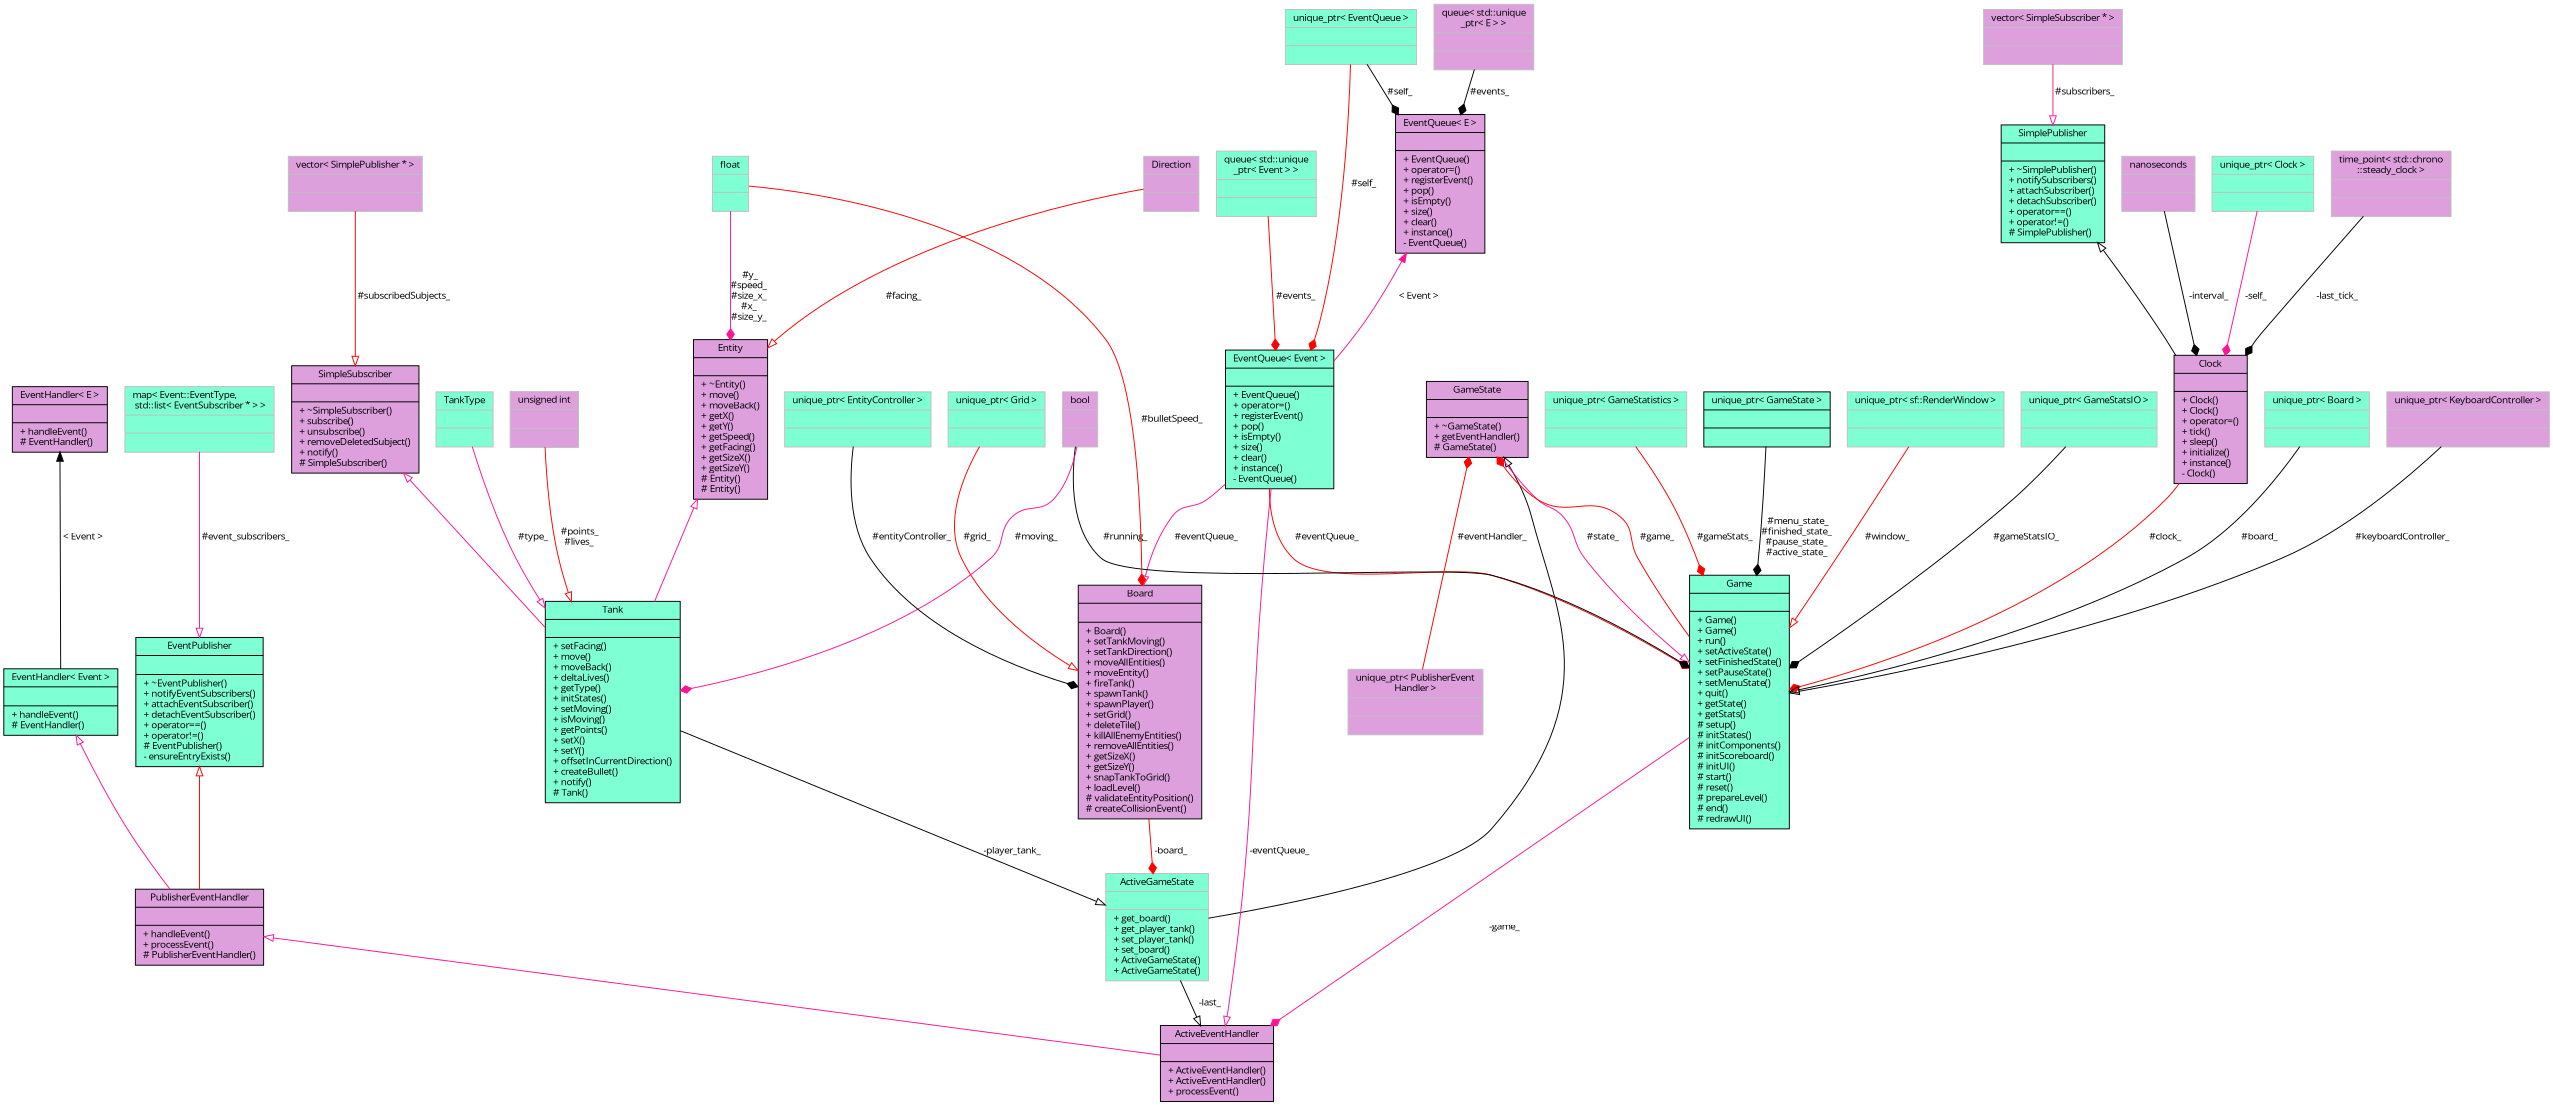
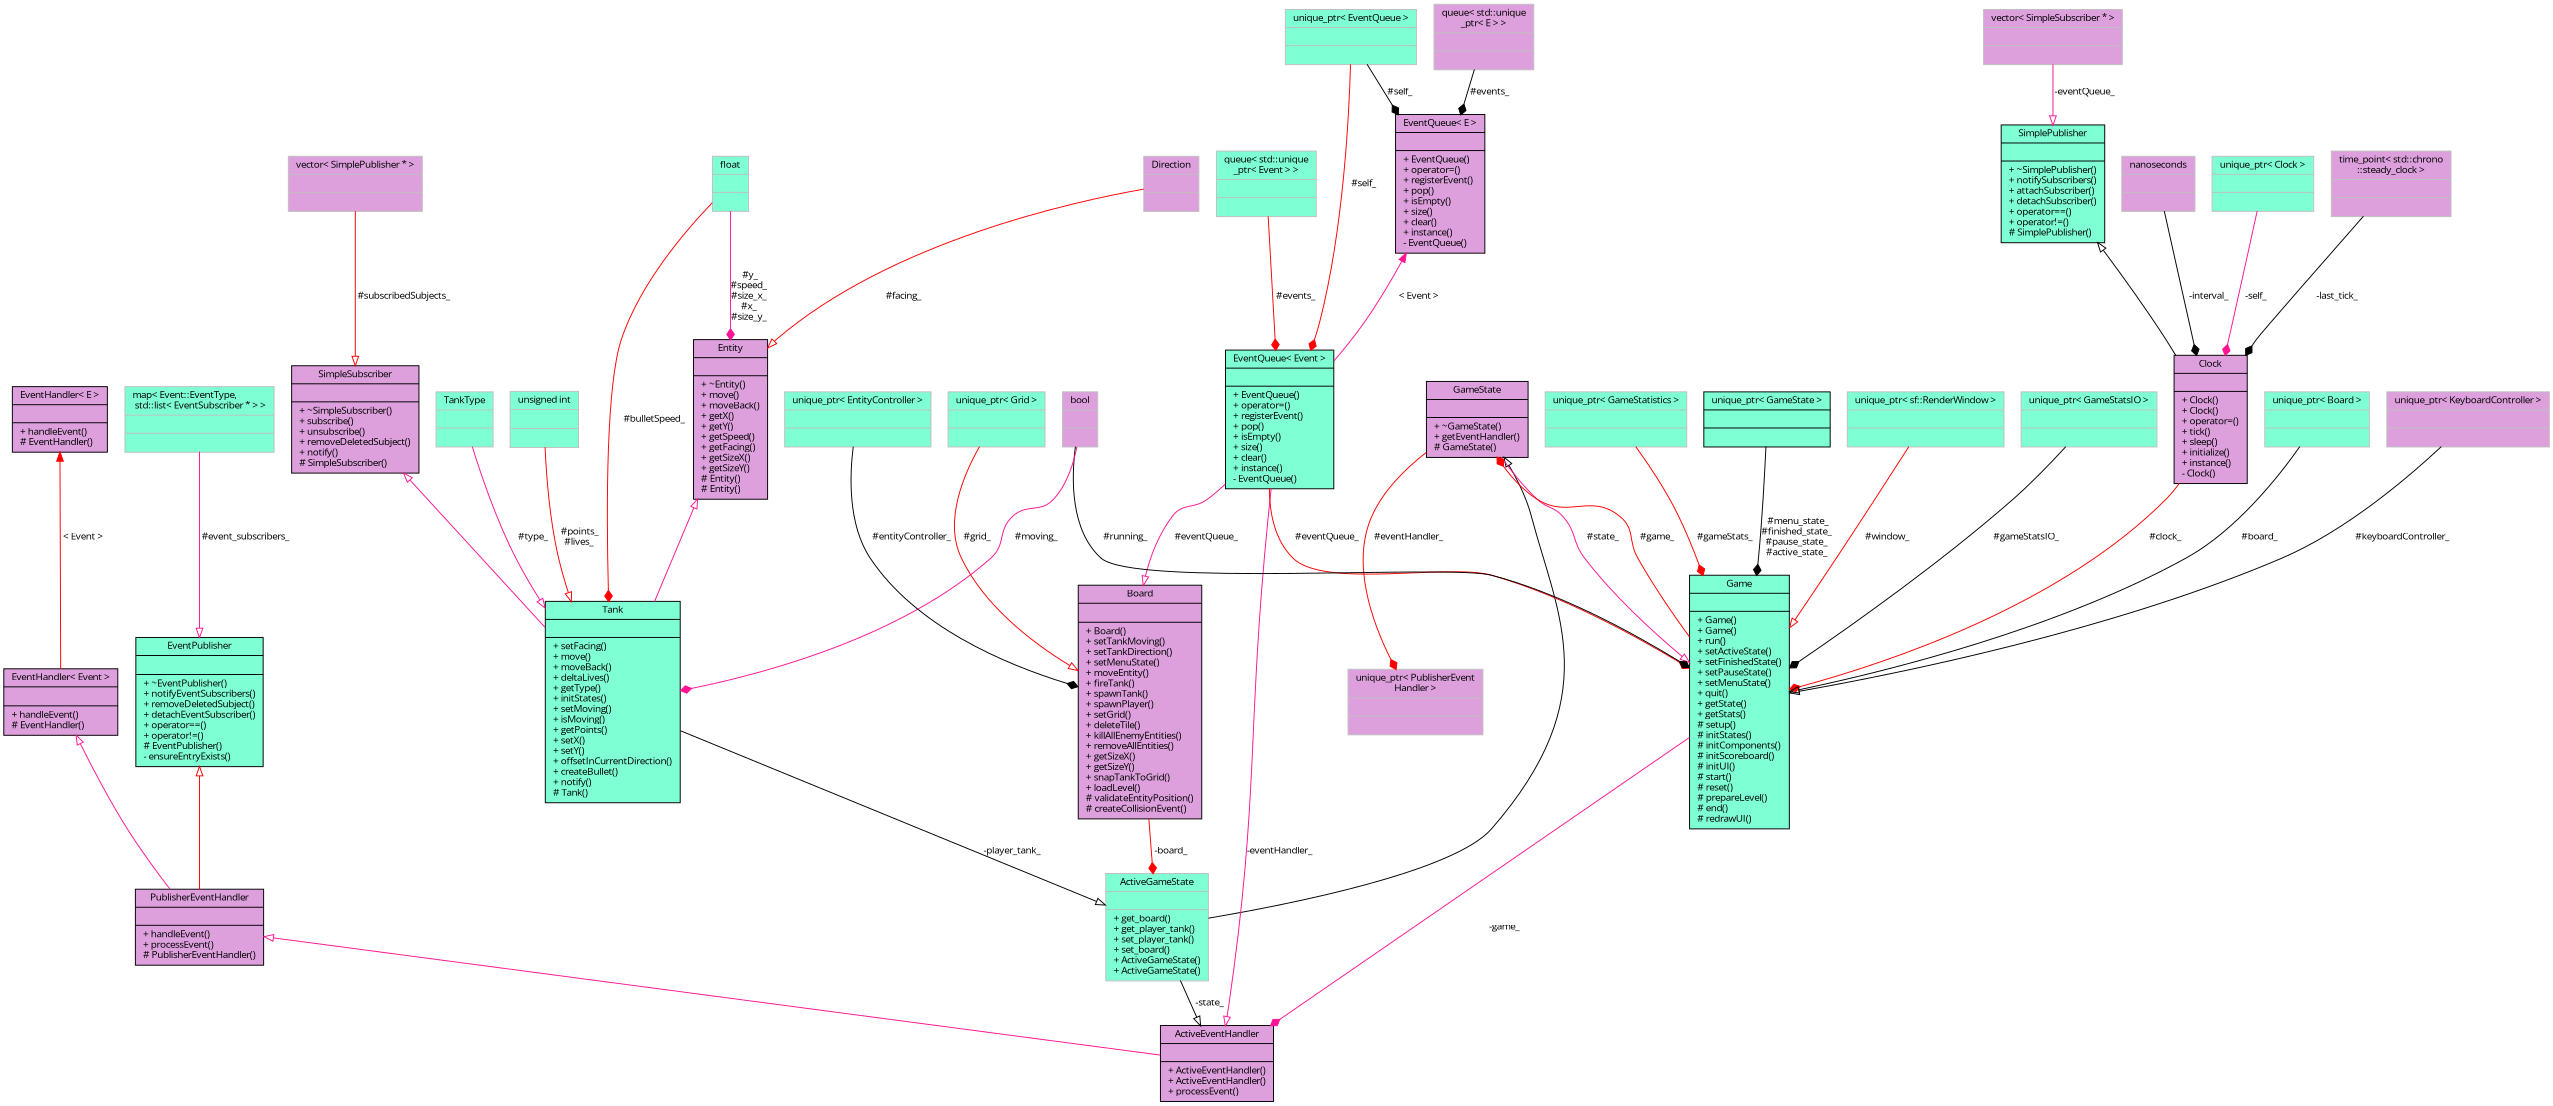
(2084, 92) -> (2084, 92)
(1048, 285) -> (613, 382)
(544, 419) -> (544, 419)
(1446, 564) -> (1364, 547)
(60, 565) -> (60, 565)
(1126, 663) -> (1123, 663)
(61, 702) -> (61, 702)
(199, 704) -> (200, 704)
(1279, 851) -> (1279, 851)
(1209, 1003) -> (1209, 1003)
